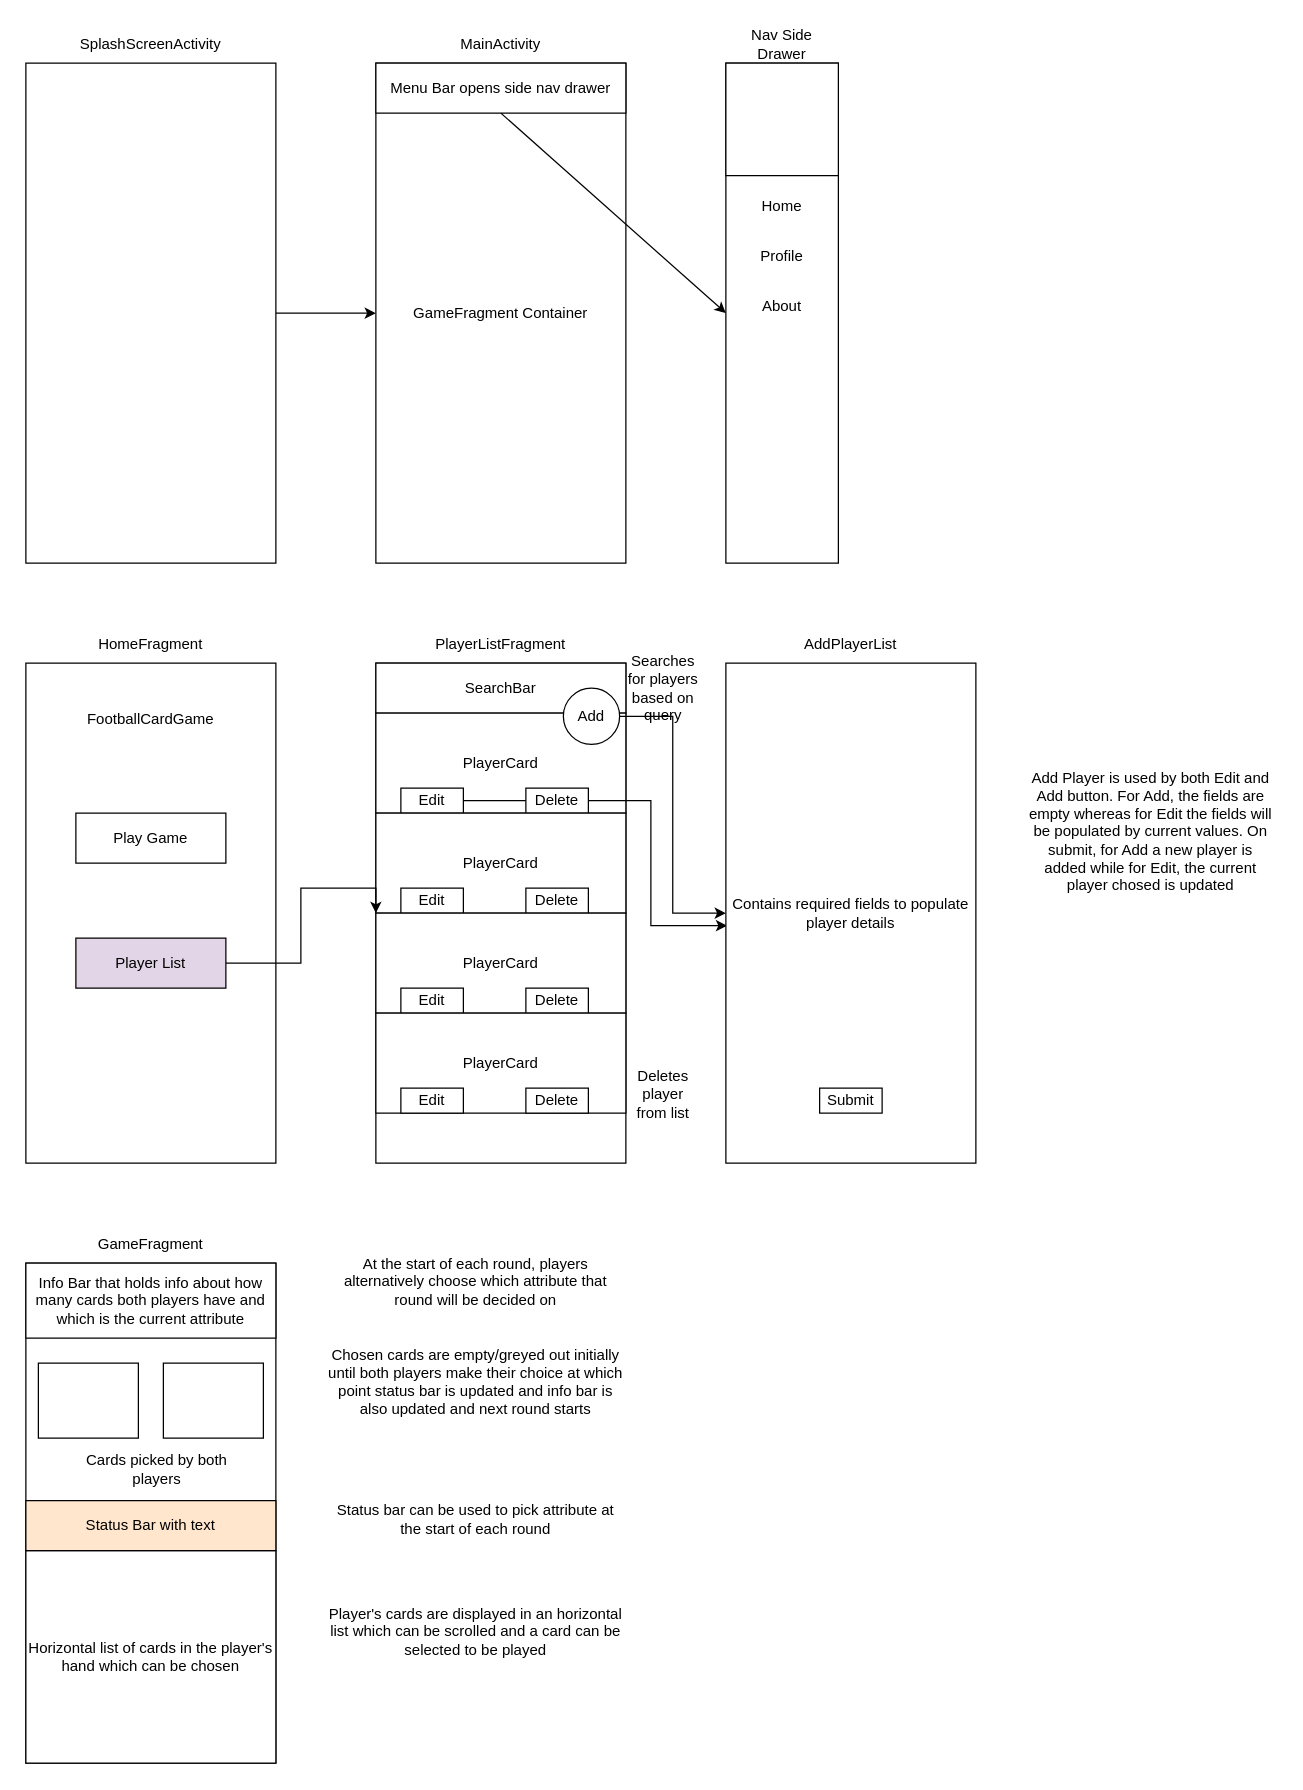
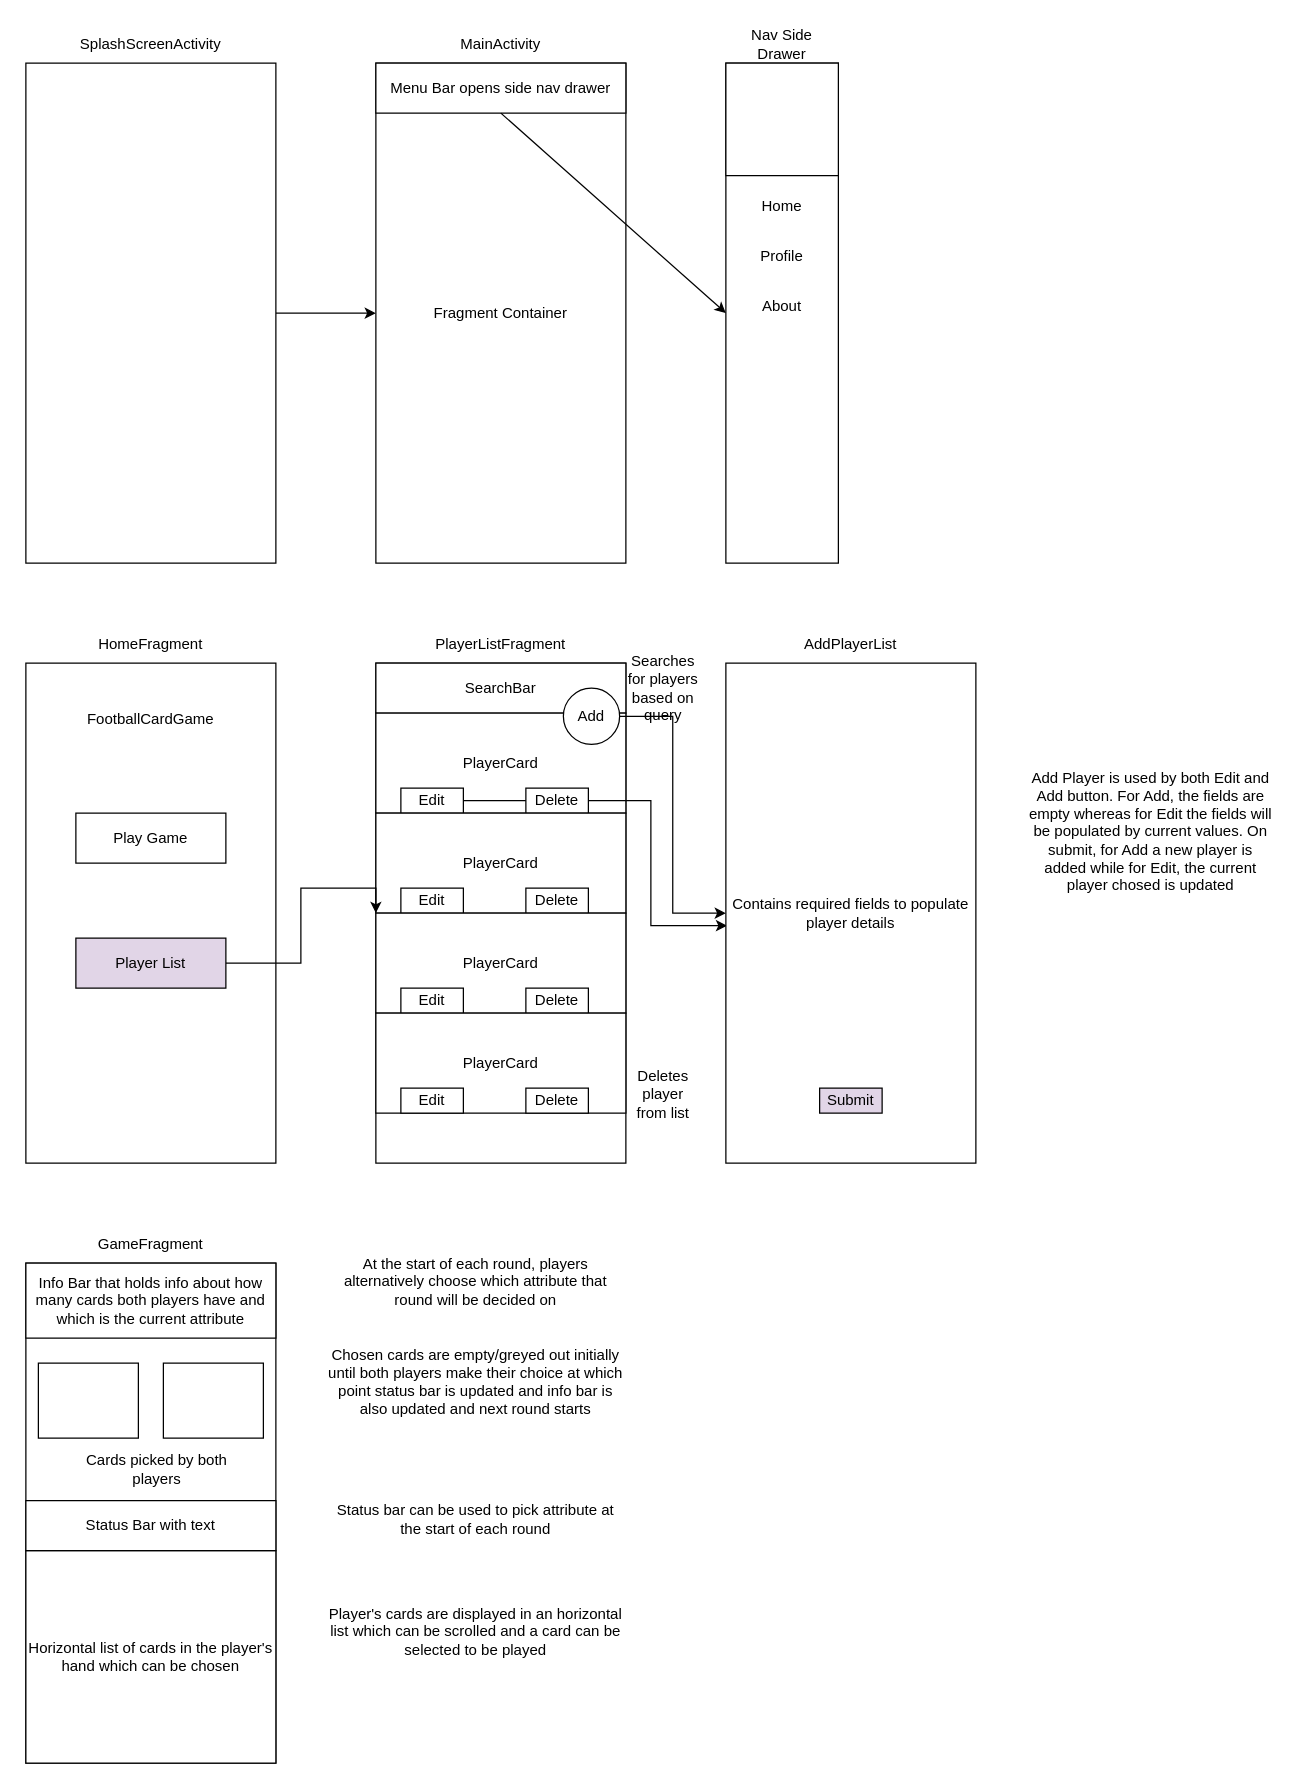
(501, 313) -> (501, 313)
(851, 1101) -> (851, 1101)
(151, 1526) -> (151, 1526)
